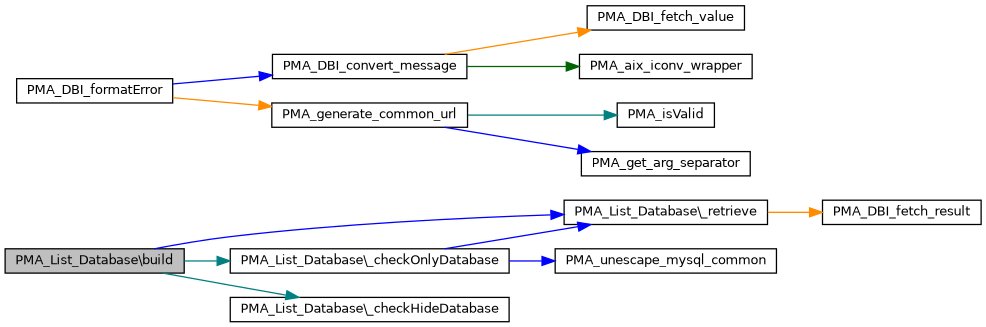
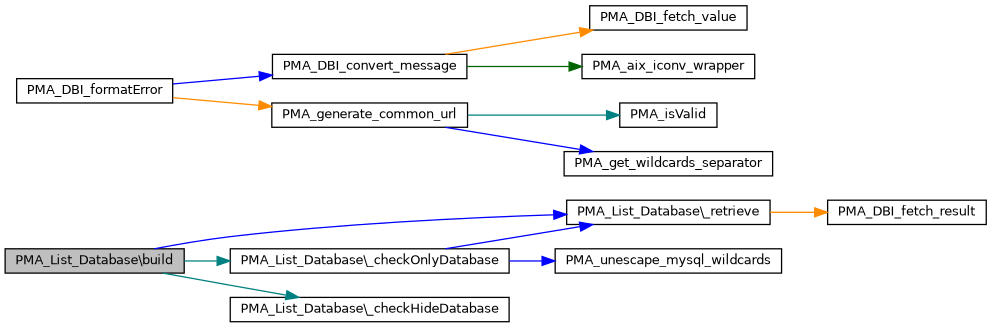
(666, 164) -> (668, 164)
(666, 261) -> (668, 261)
